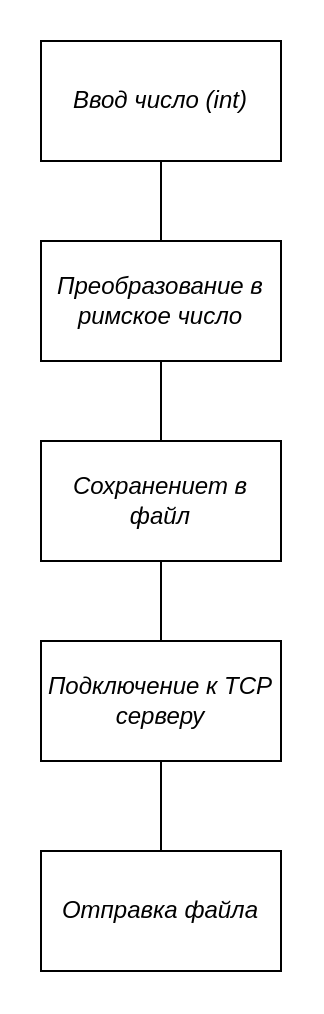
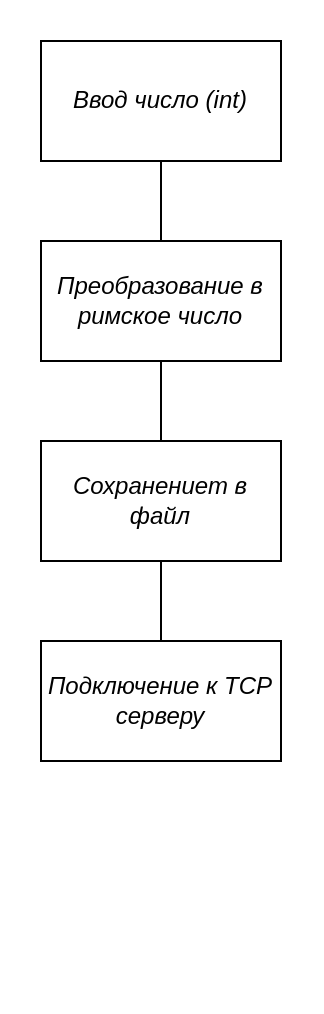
(161, 806) -> none
(161, 911) -> none
